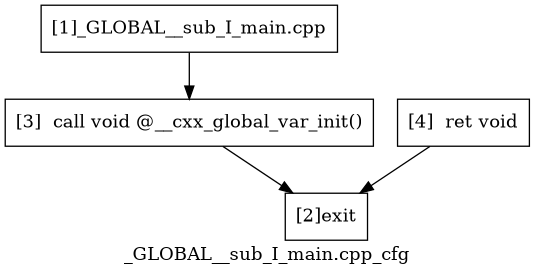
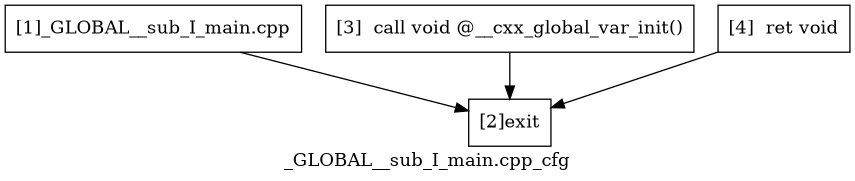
(189, 69) -> (348, 80)
